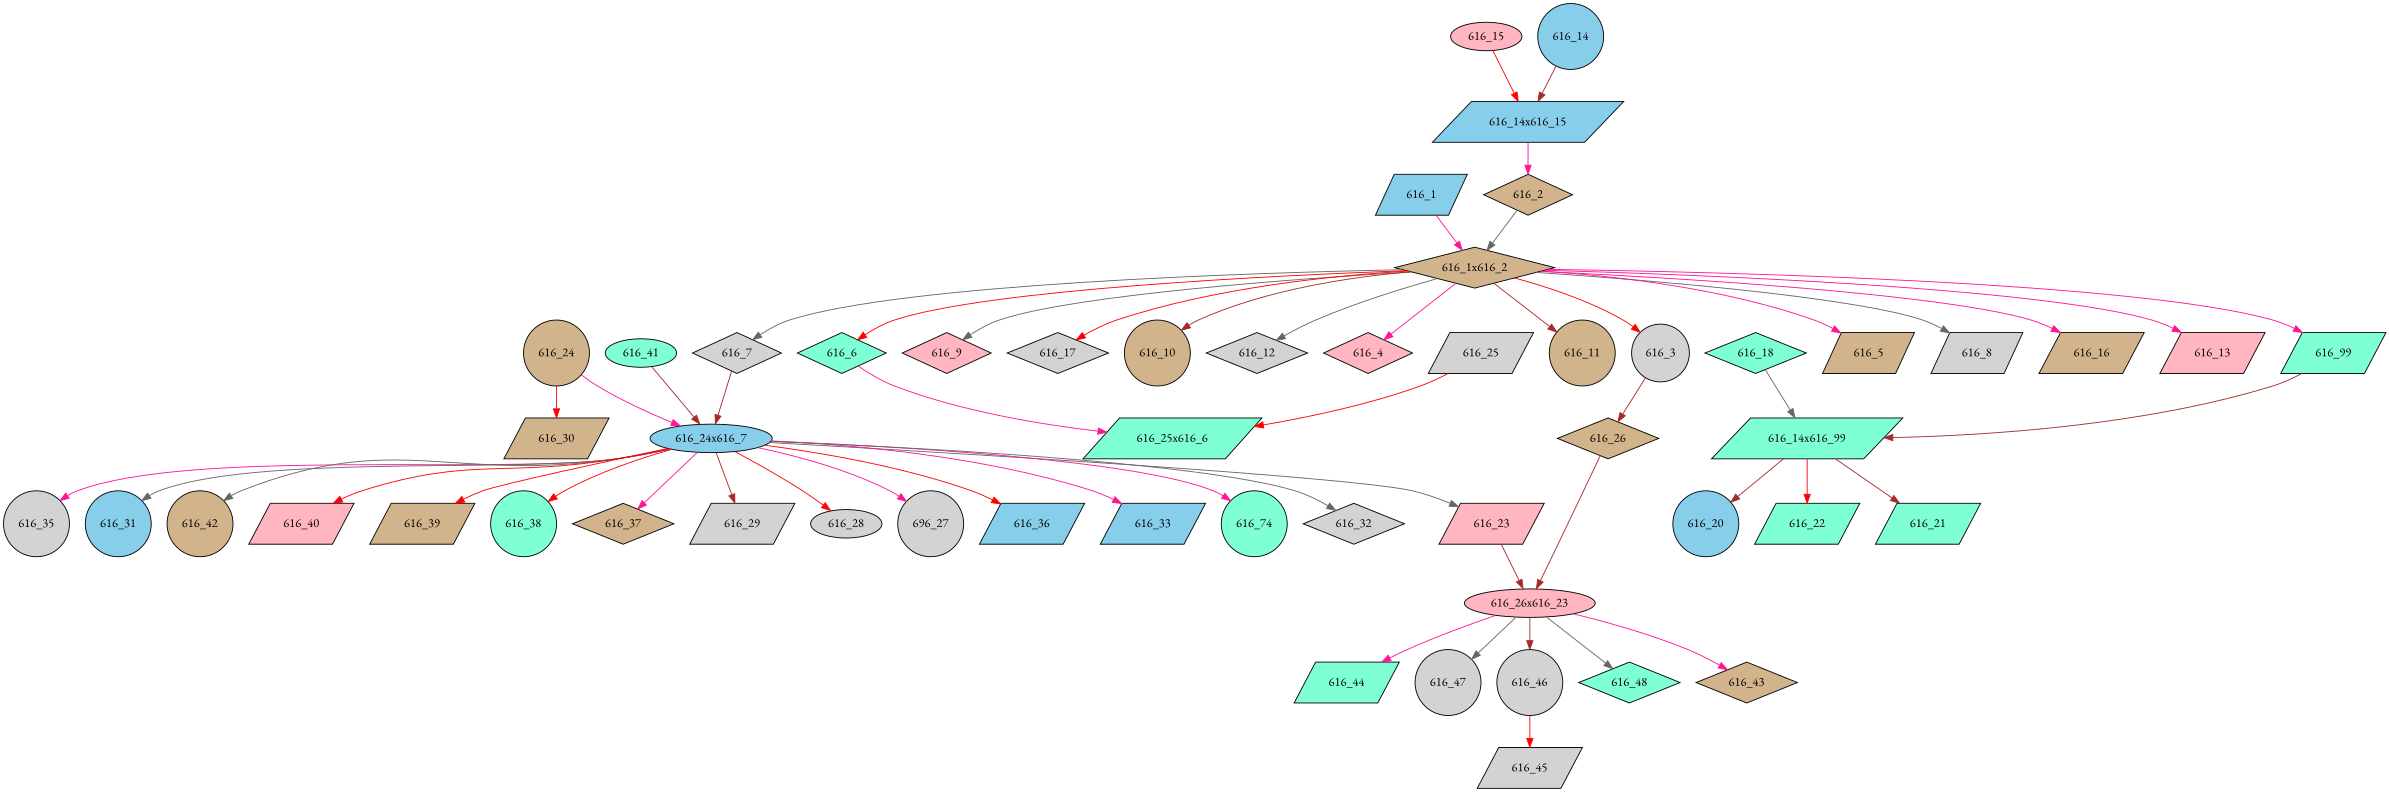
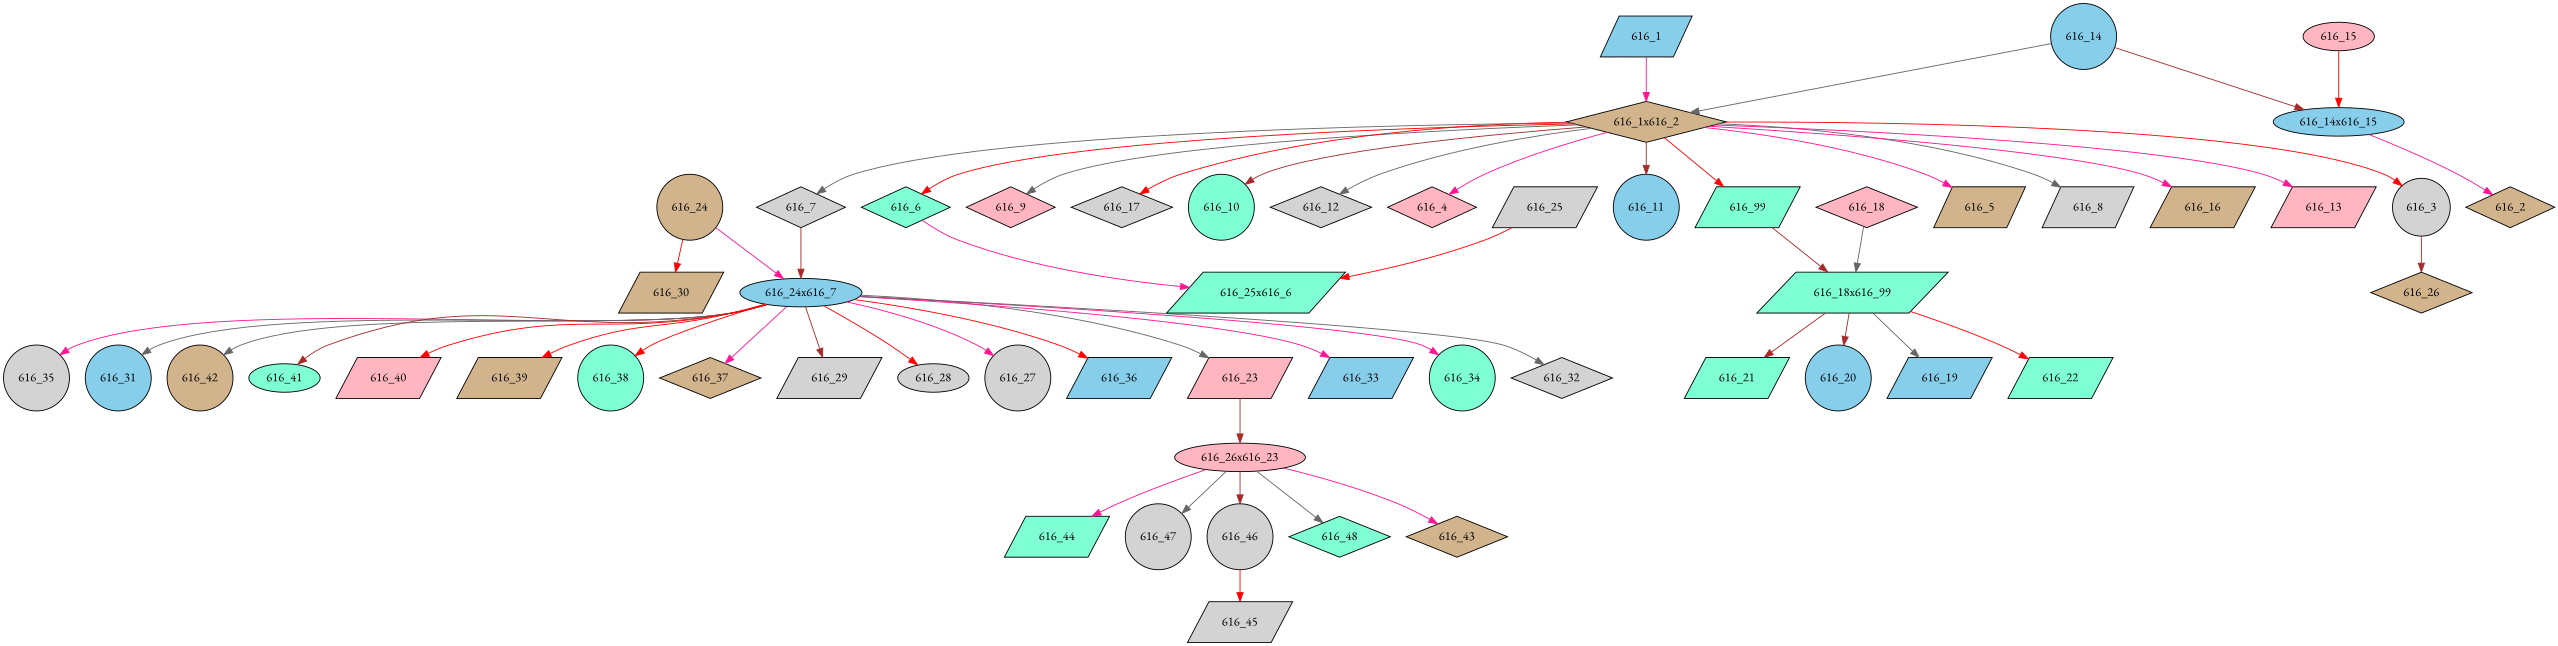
(1528, 122) -> (2339, 122)
(1505, 227) -> (1875, 77)
(1923, 281) -> (1690, 159)
(1157, 353) -> (1221, 207)
(1582, 353) -> (1646, 207)
(1756, 353) -> (1867, 207)
none -> (1940, 378)
(673, 392) -> (533, 318)
(1807, 438) -> (1852, 293)
(1570, 518) -> none
(931, 524) -> (1018, 378)
(1254, 524) -> (1462, 378)
